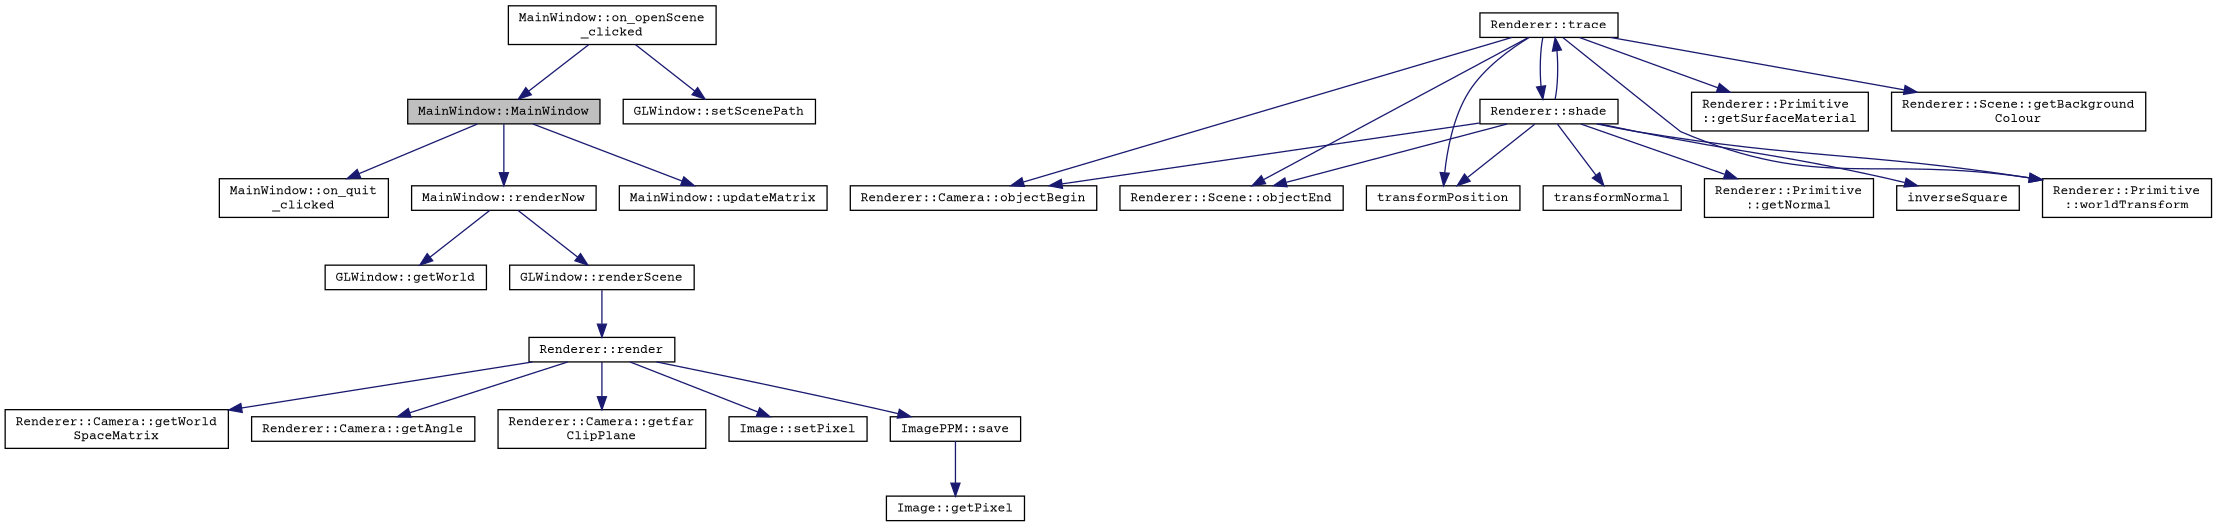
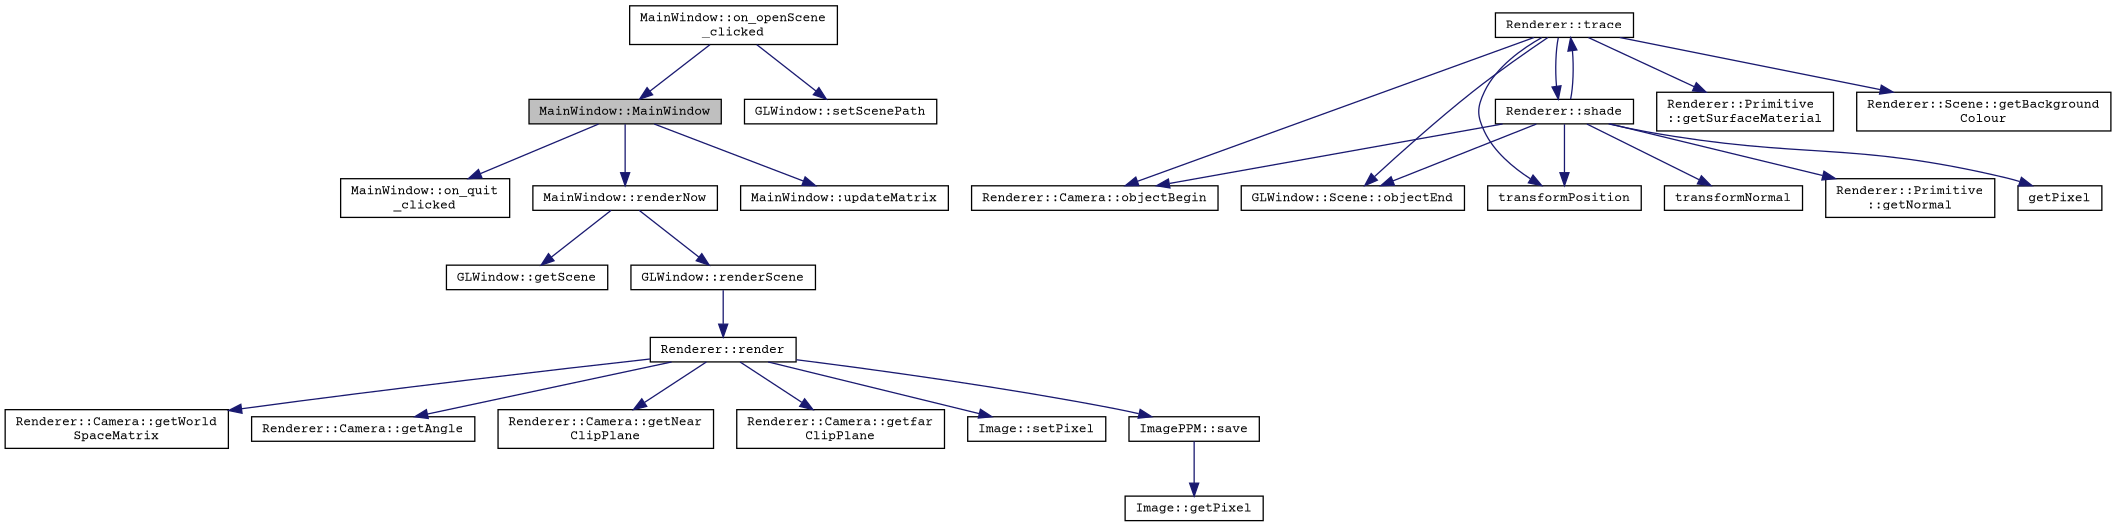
(1232, 198) -> (1353, 198)
(1958, 198) -> (2060, 198)
(2127, 198) -> none
(406, 277) -> (527, 277)
none -> (606, 429)
